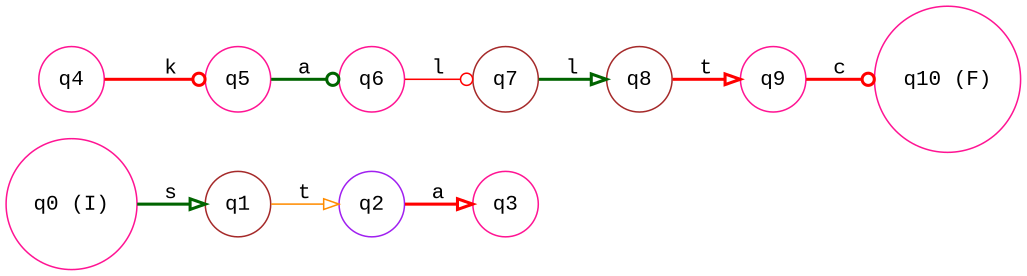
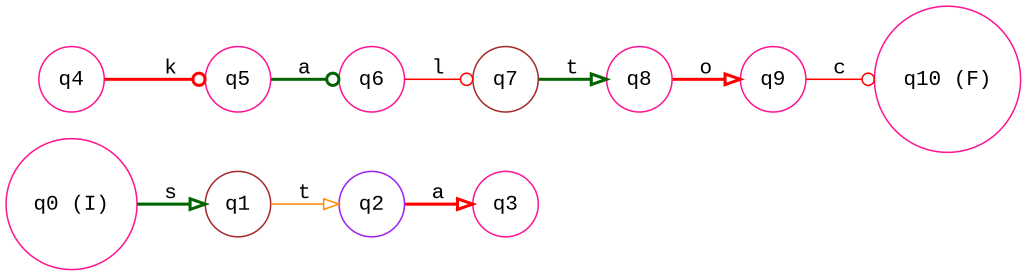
(572, 68) -> (572, 68)
(706, 68) -> (706, 68)
(639, 79) -> (639, 79)
(834, 79) -> (834, 79)
